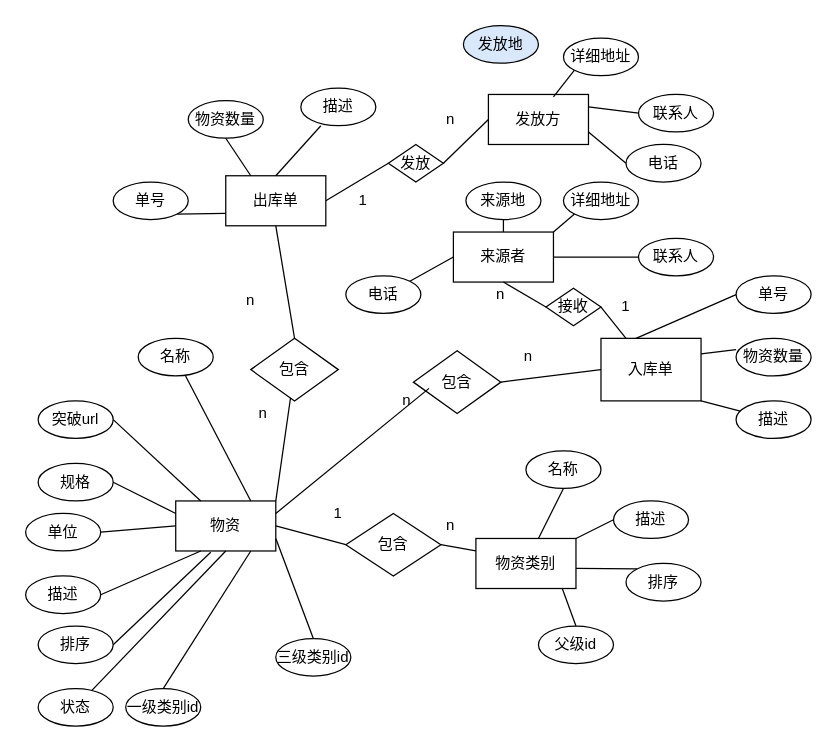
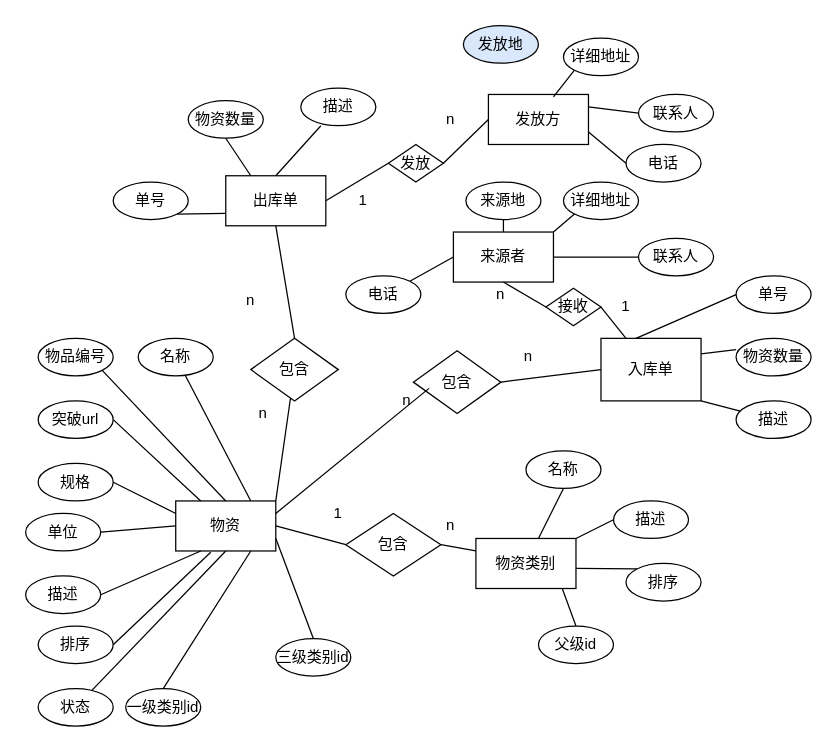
none -> (76, 357)
none -> (164, 435)
